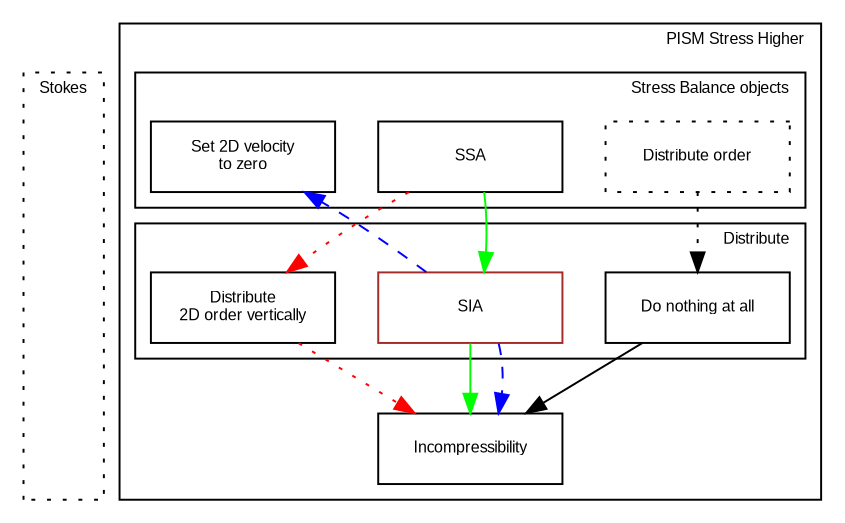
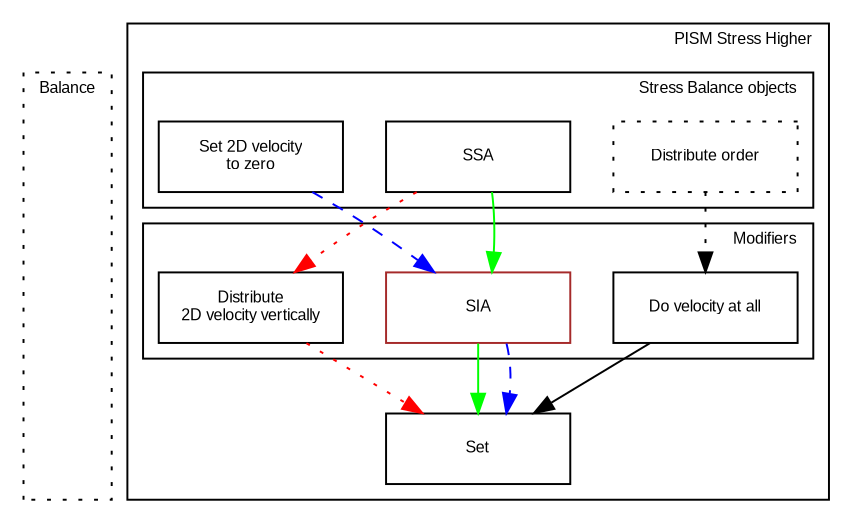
(64, 89) -> (68, 89)
(375, 236) -> (384, 237)
(756, 240) -> (765, 240)
(243, 308) -> (251, 308)
(698, 308) -> (706, 308)
(470, 449) -> (478, 449)
